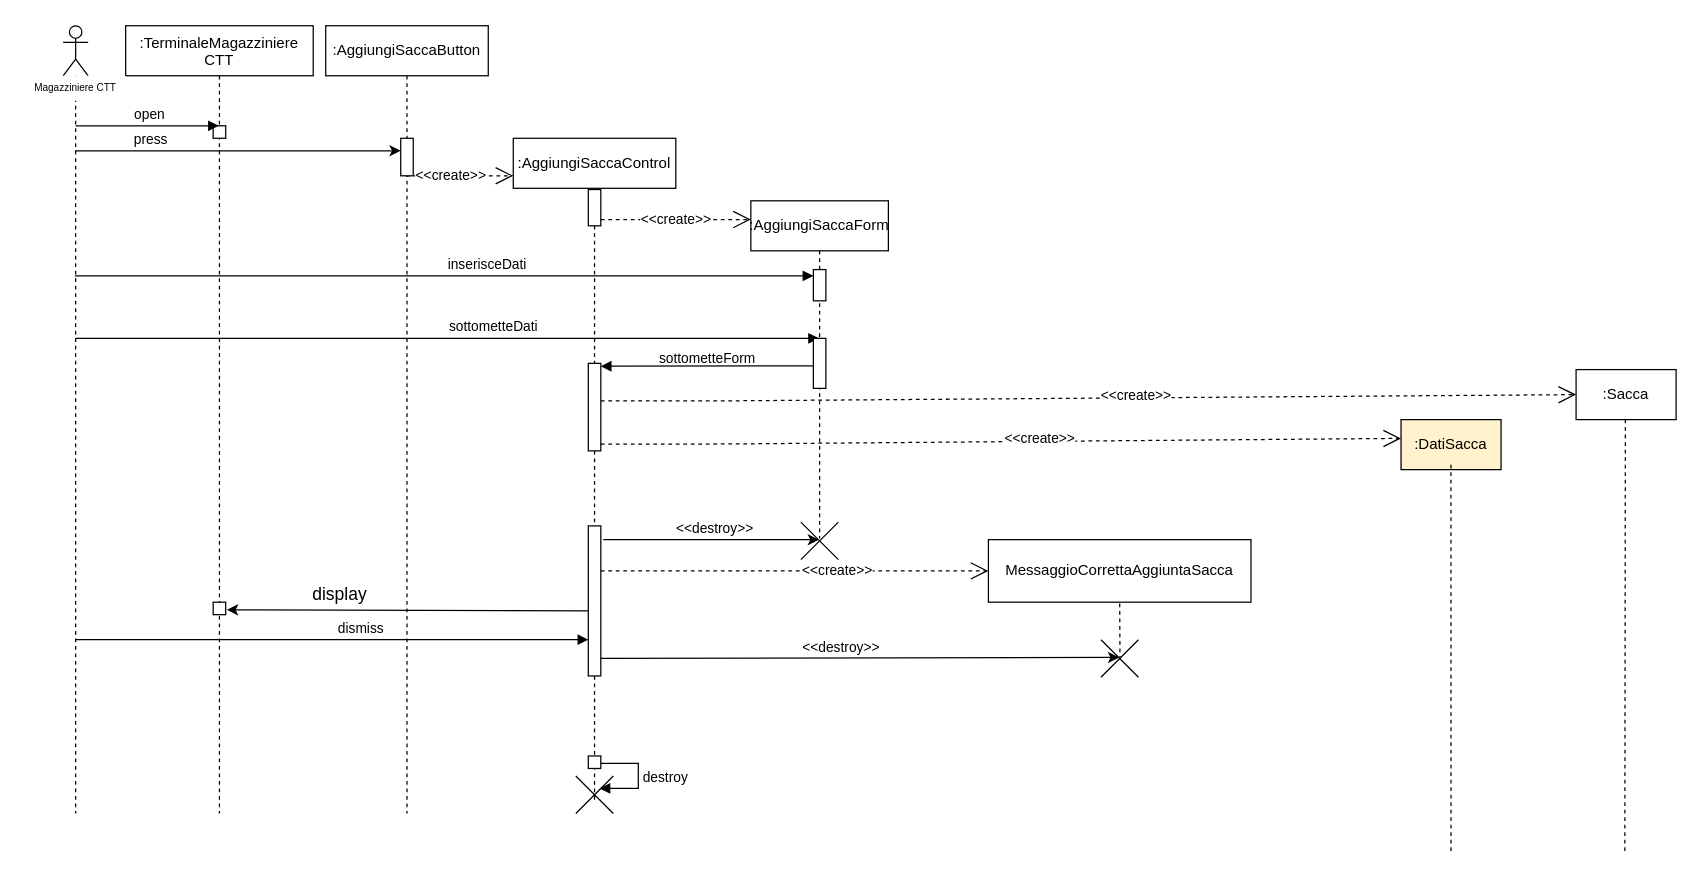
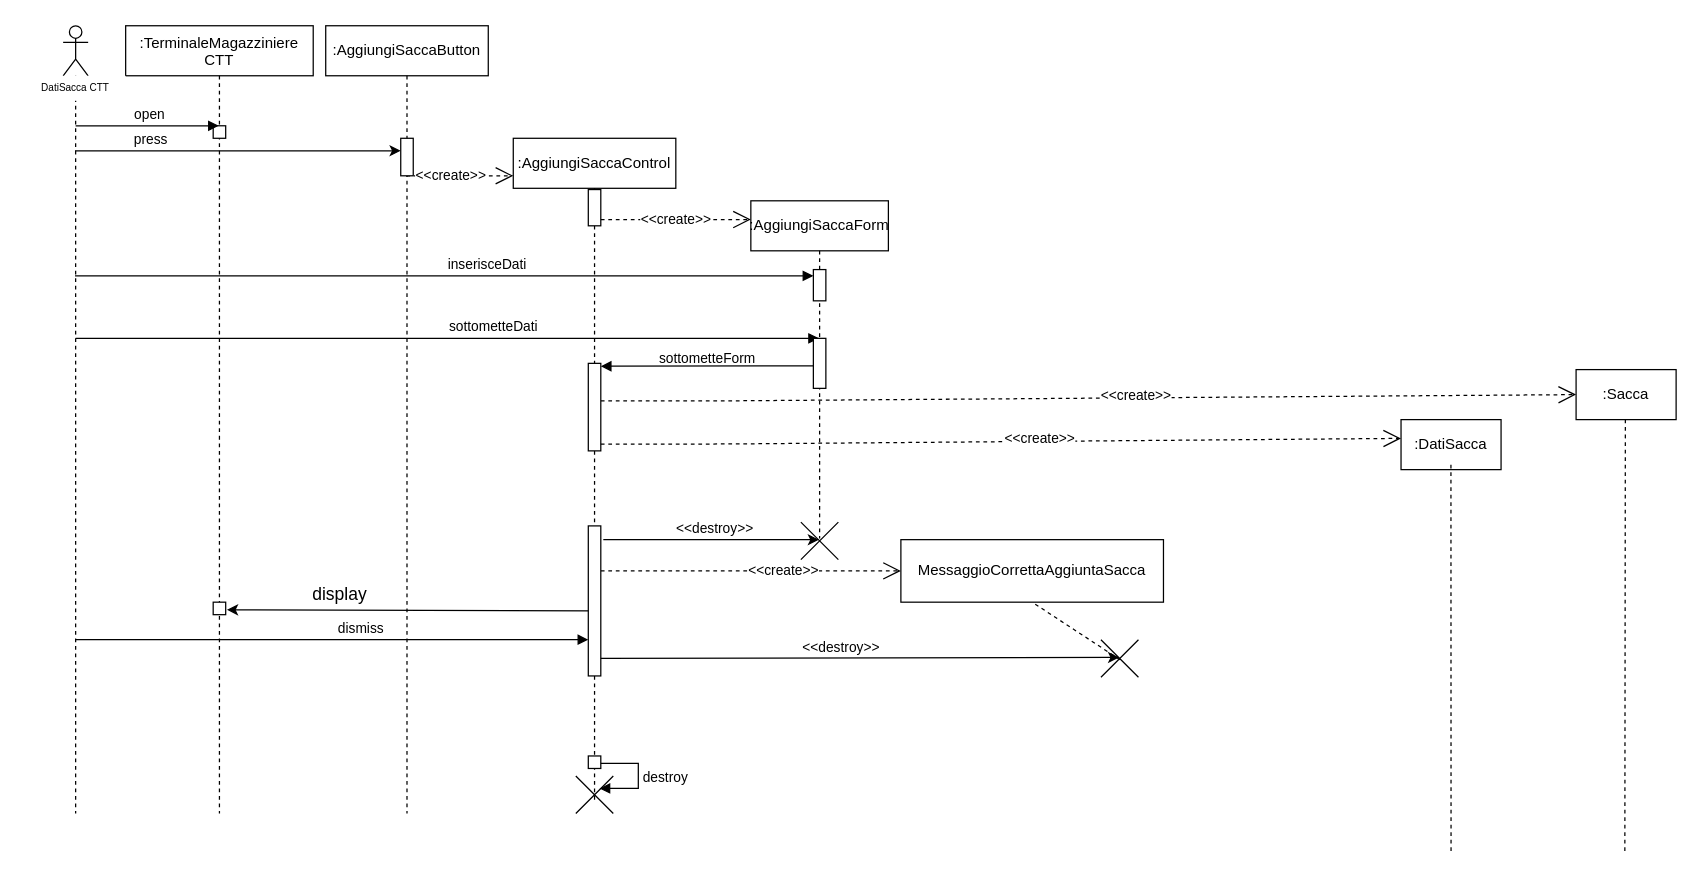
(75, 88) -> (75, 88)
(1451, 444) -> (1451, 444)
(1119, 571) -> (1032, 571)
